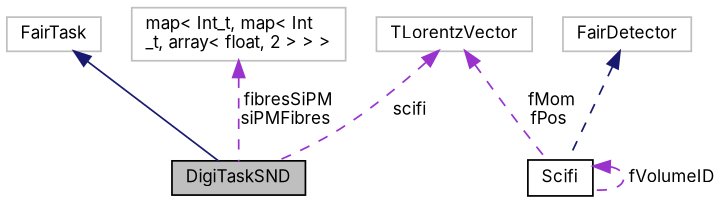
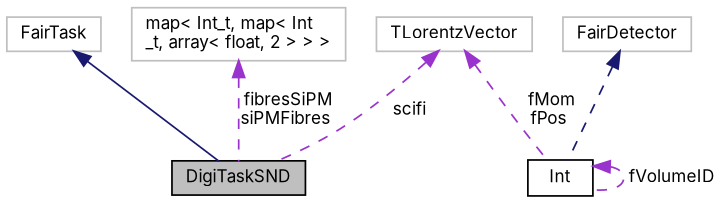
(560, 178) -> (560, 178)
